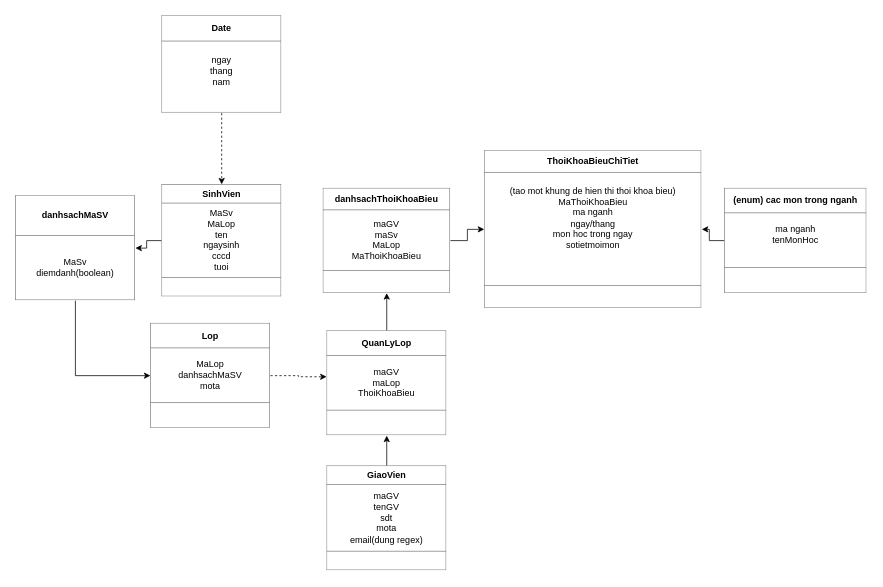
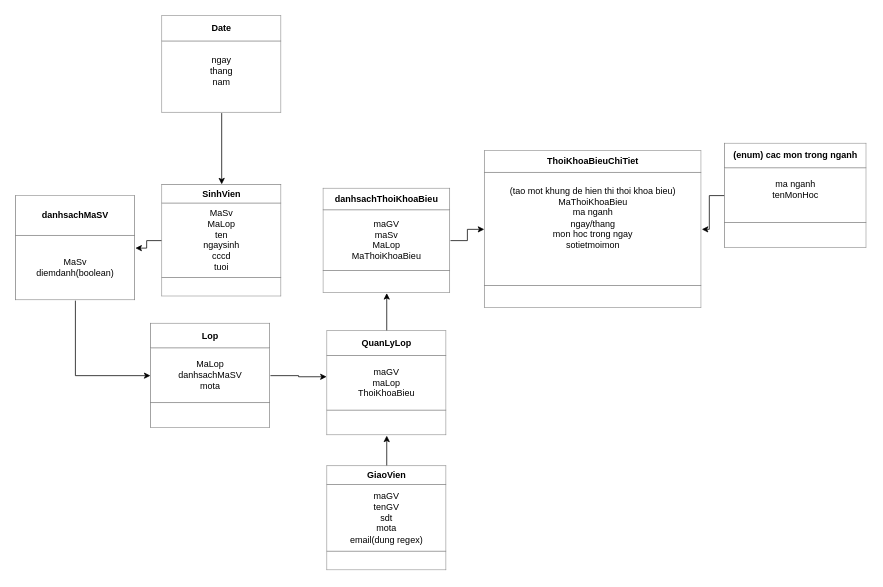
(222, 146) -> (222, 146)
(795, 240) -> (795, 195)
(295, 375) -> (295, 375)
